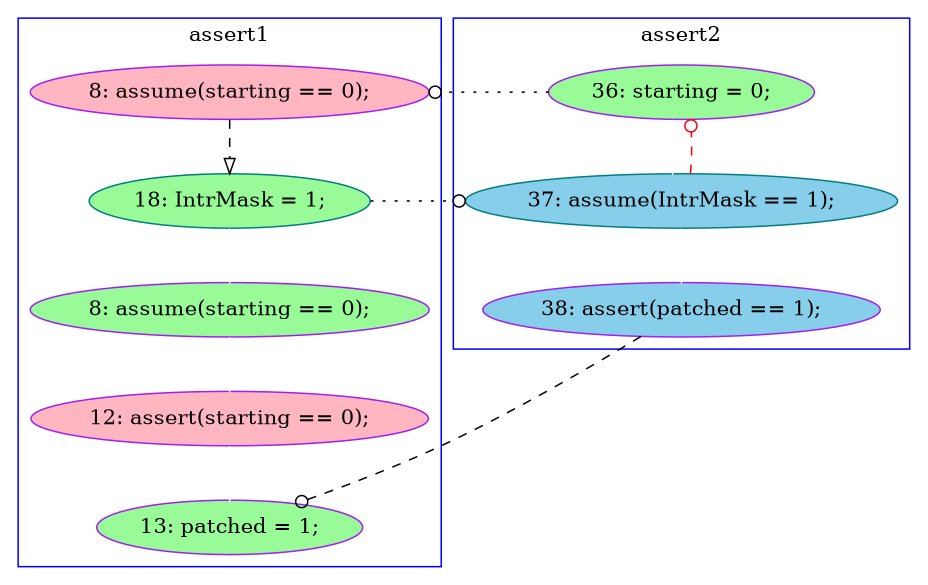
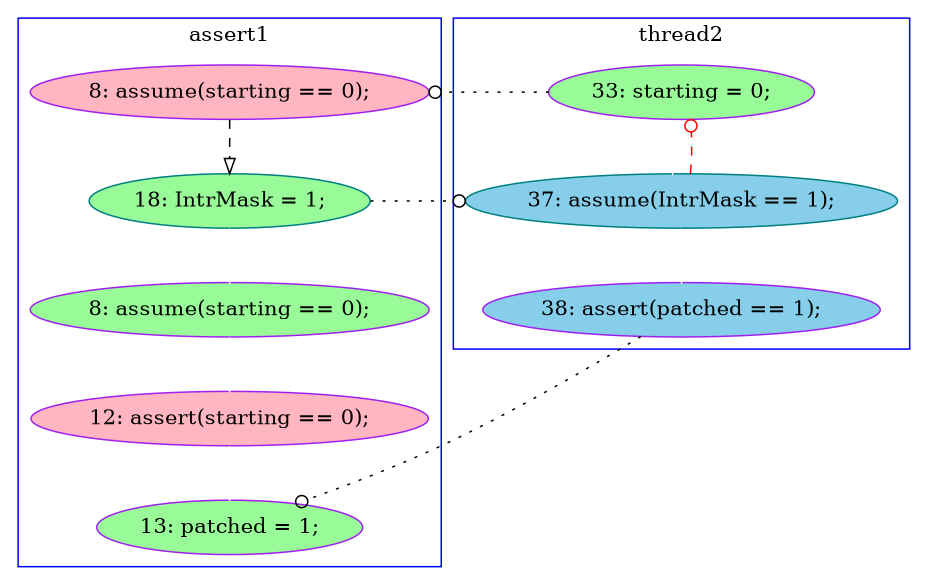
(682, 36) -> (682, 36)
(682, 92) -> (682, 92)
(479, 427) -> (479, 427)
